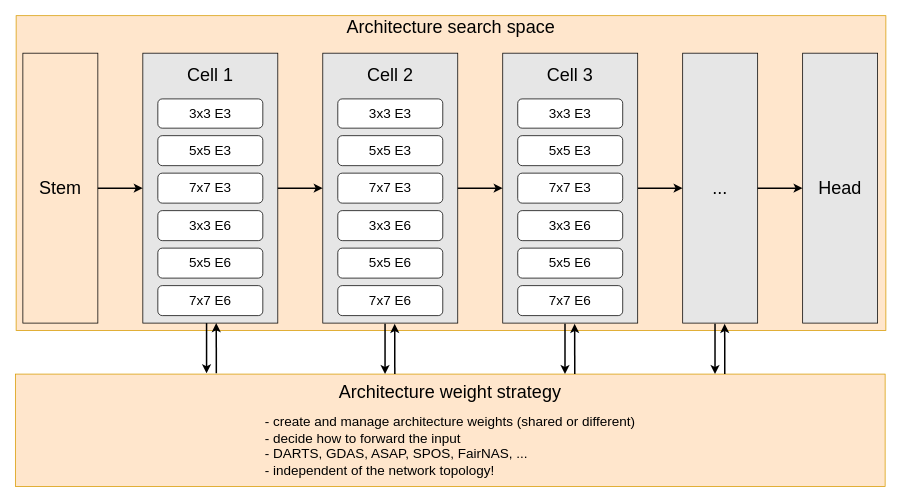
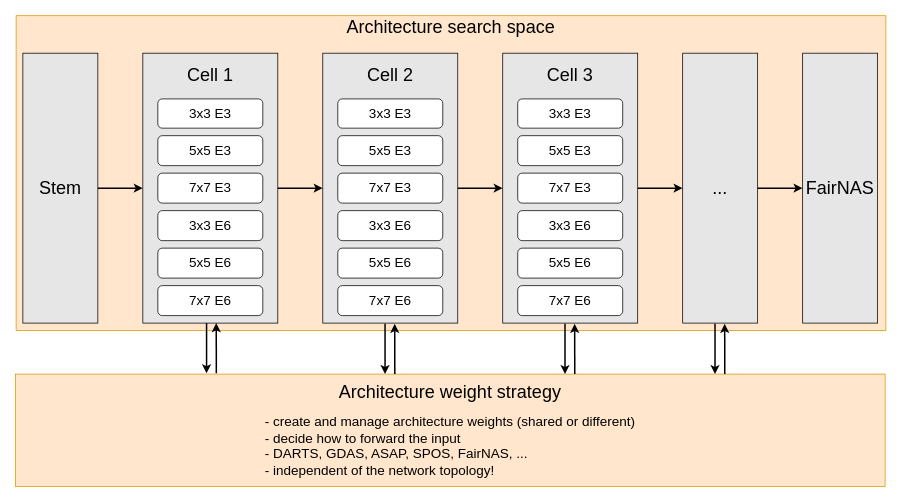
(60, 188) -> (60, 188)
(840, 188) -> (840, 188)
